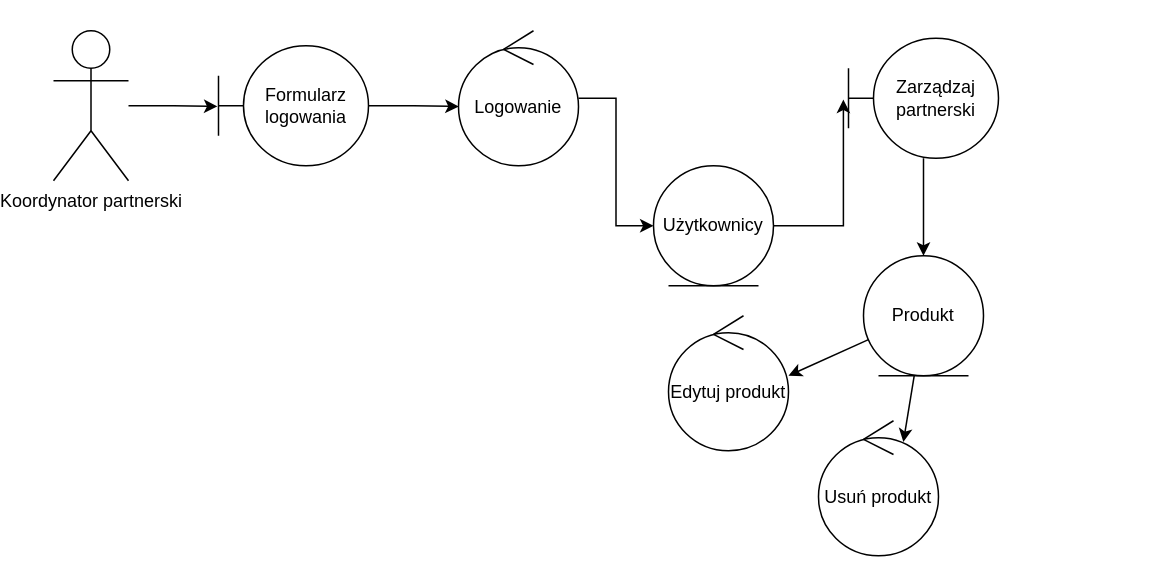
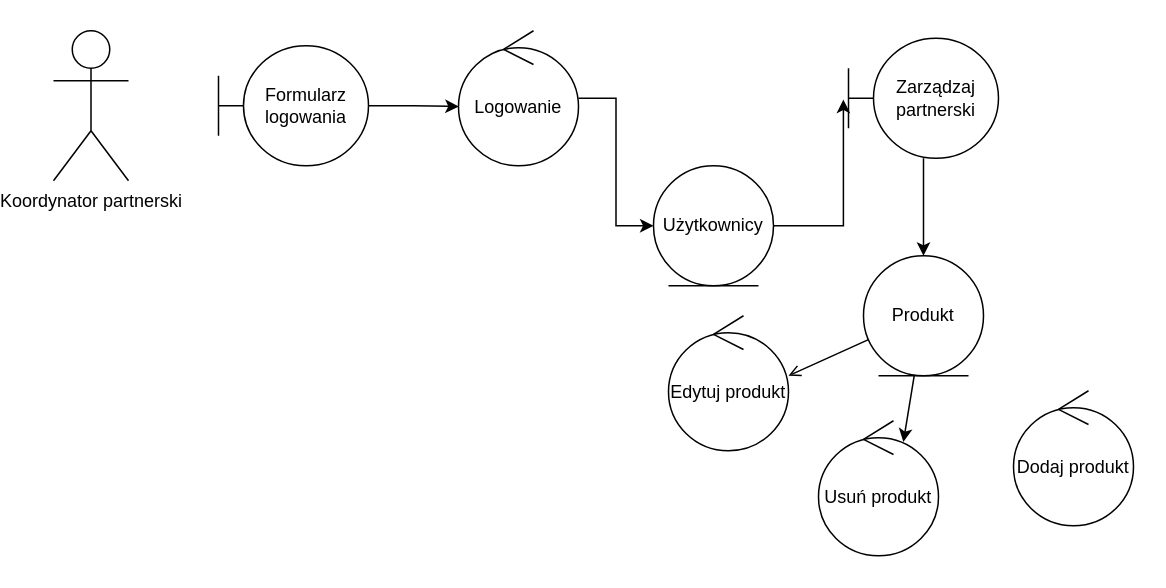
(167, 106) -> none
(799, 371) -> (796, 372)
none -> (1073, 458)
